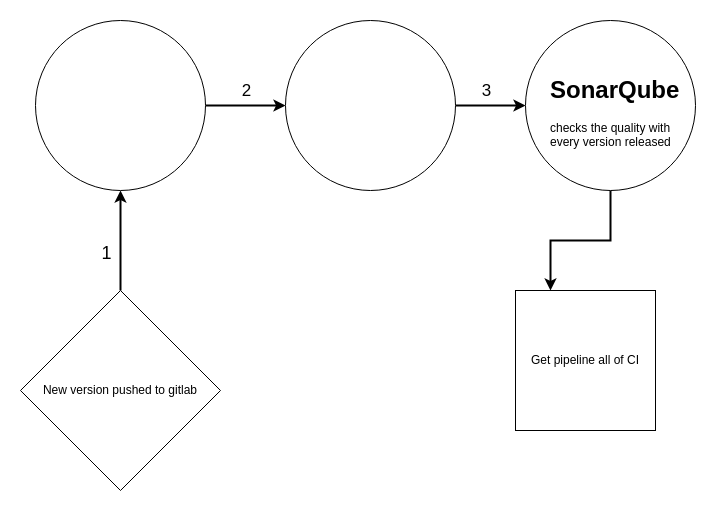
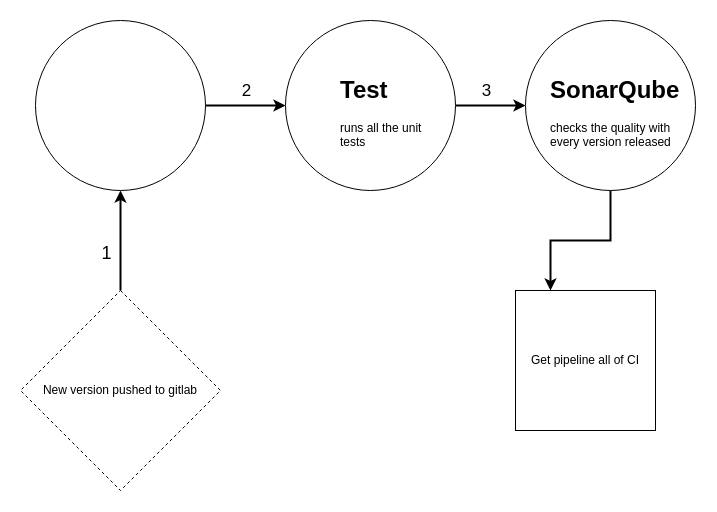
none -> (386, 121)
(121, 391) -> (121, 391)
